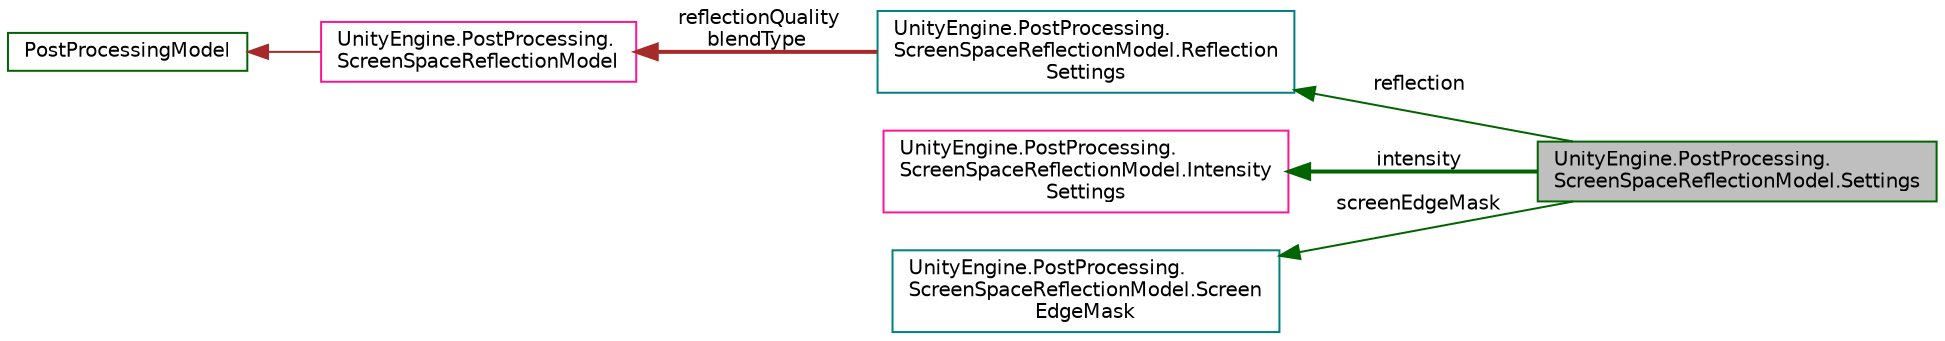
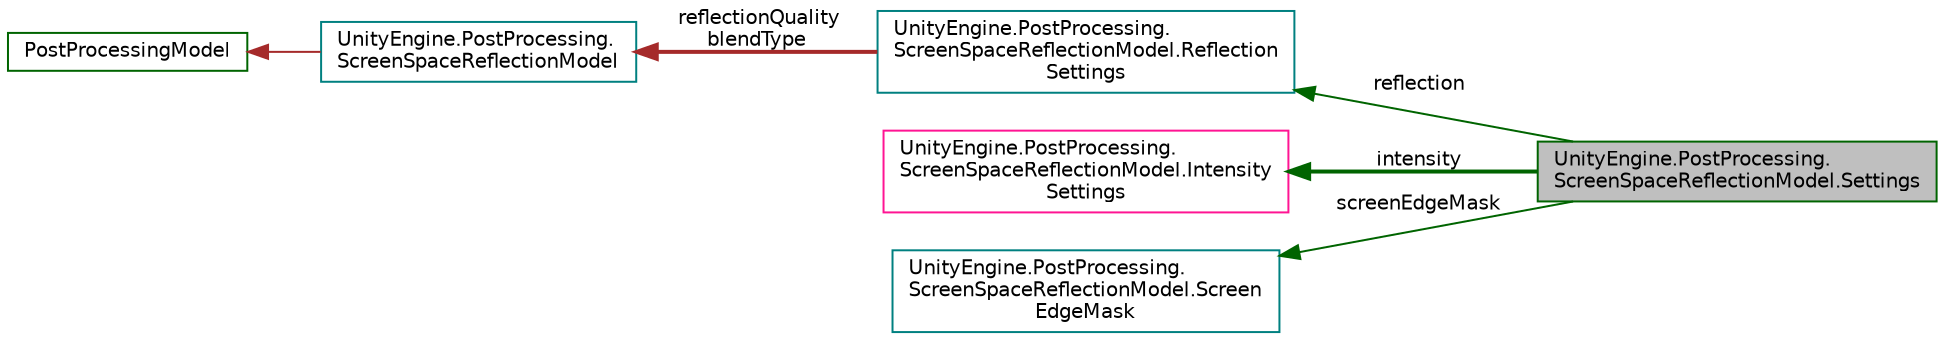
(479, 52) -> (479, 52)
